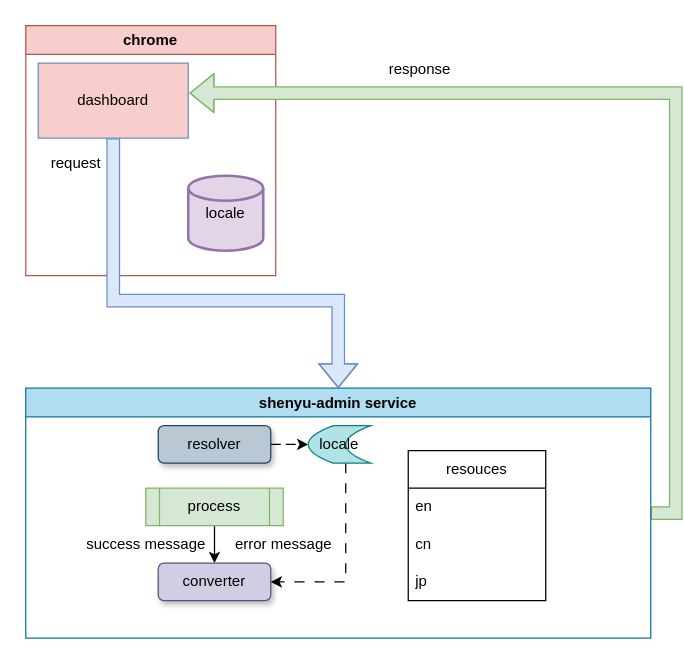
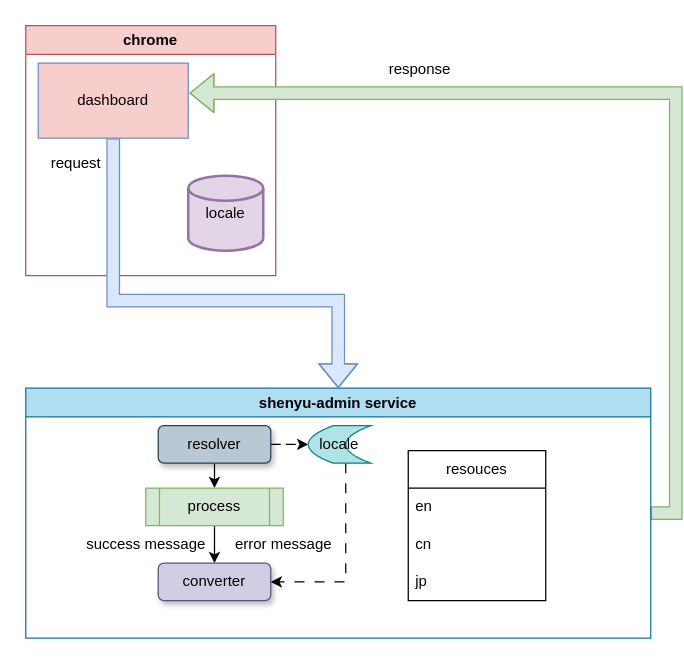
none -> (214, 471)
